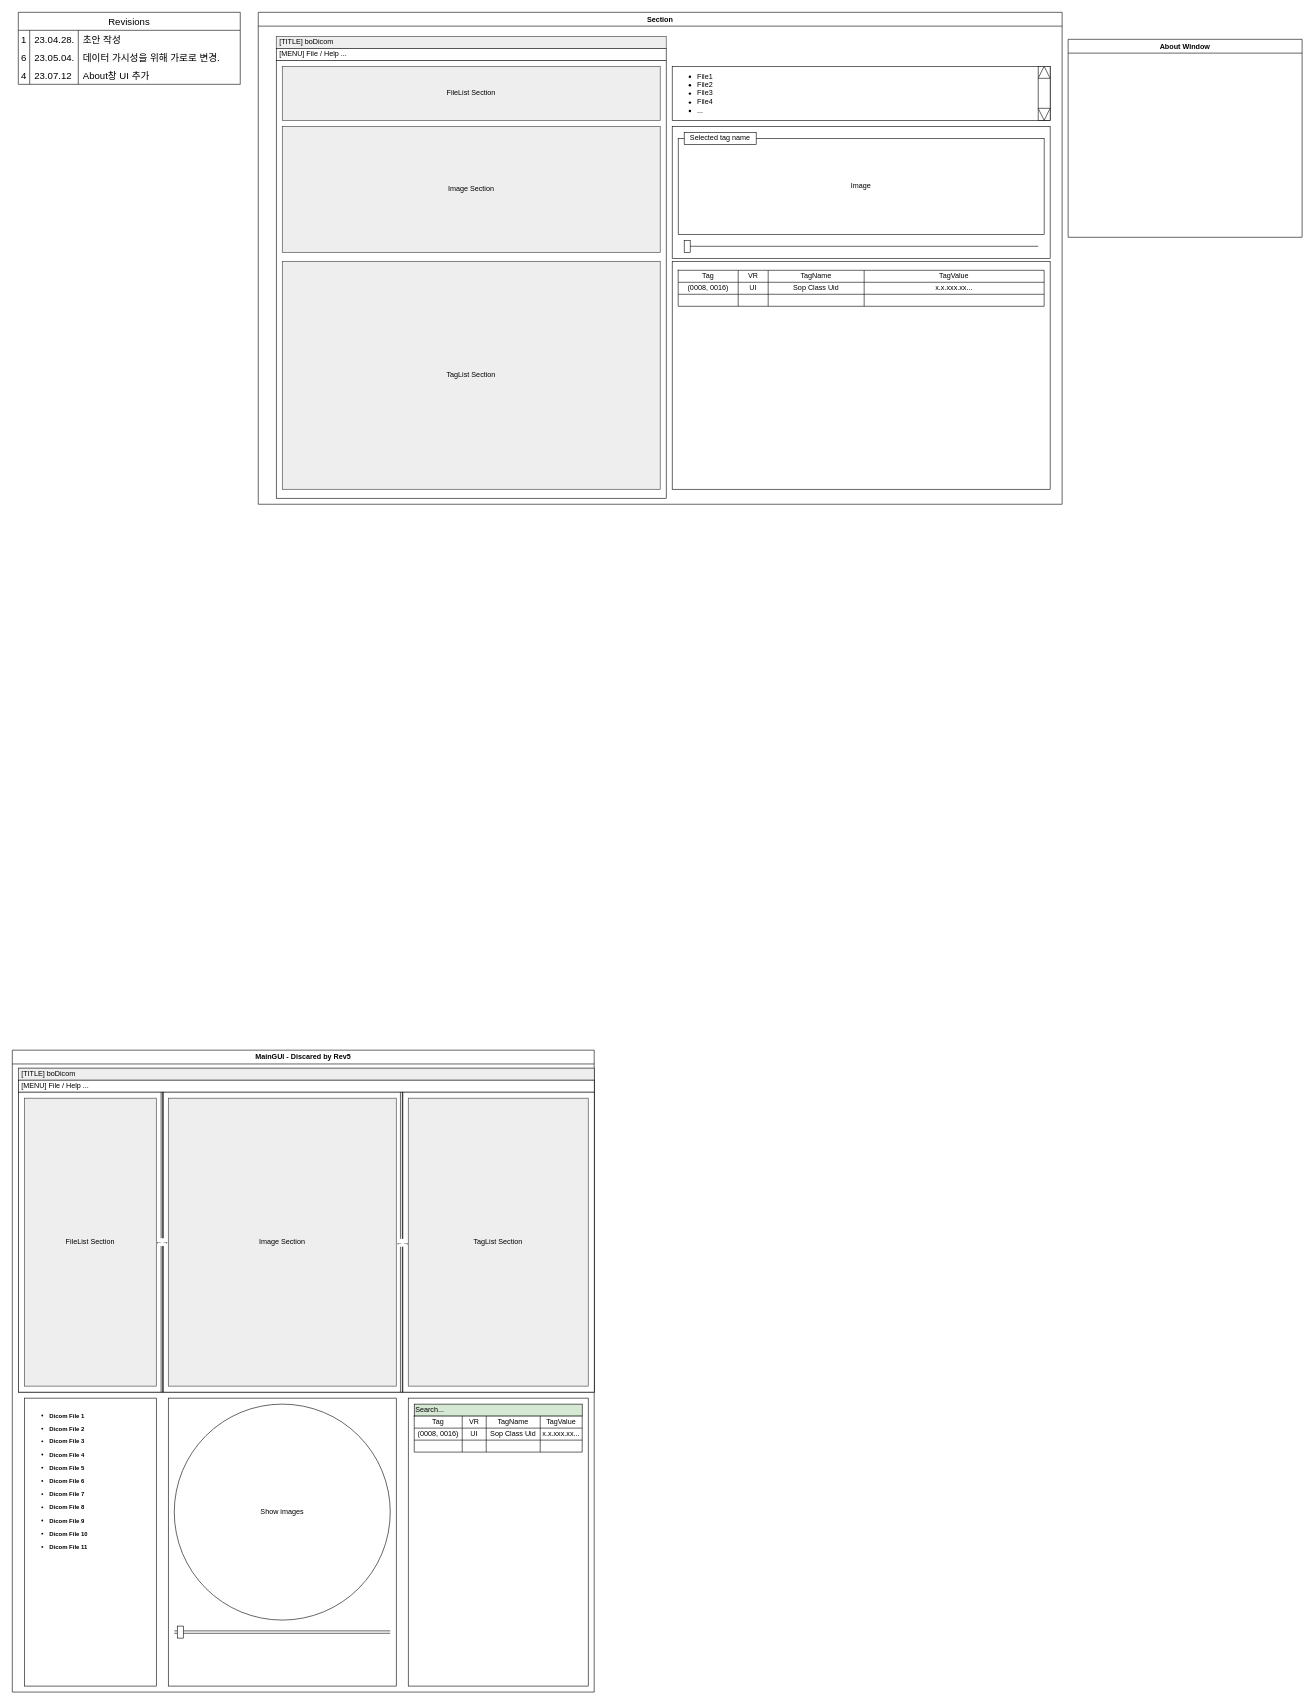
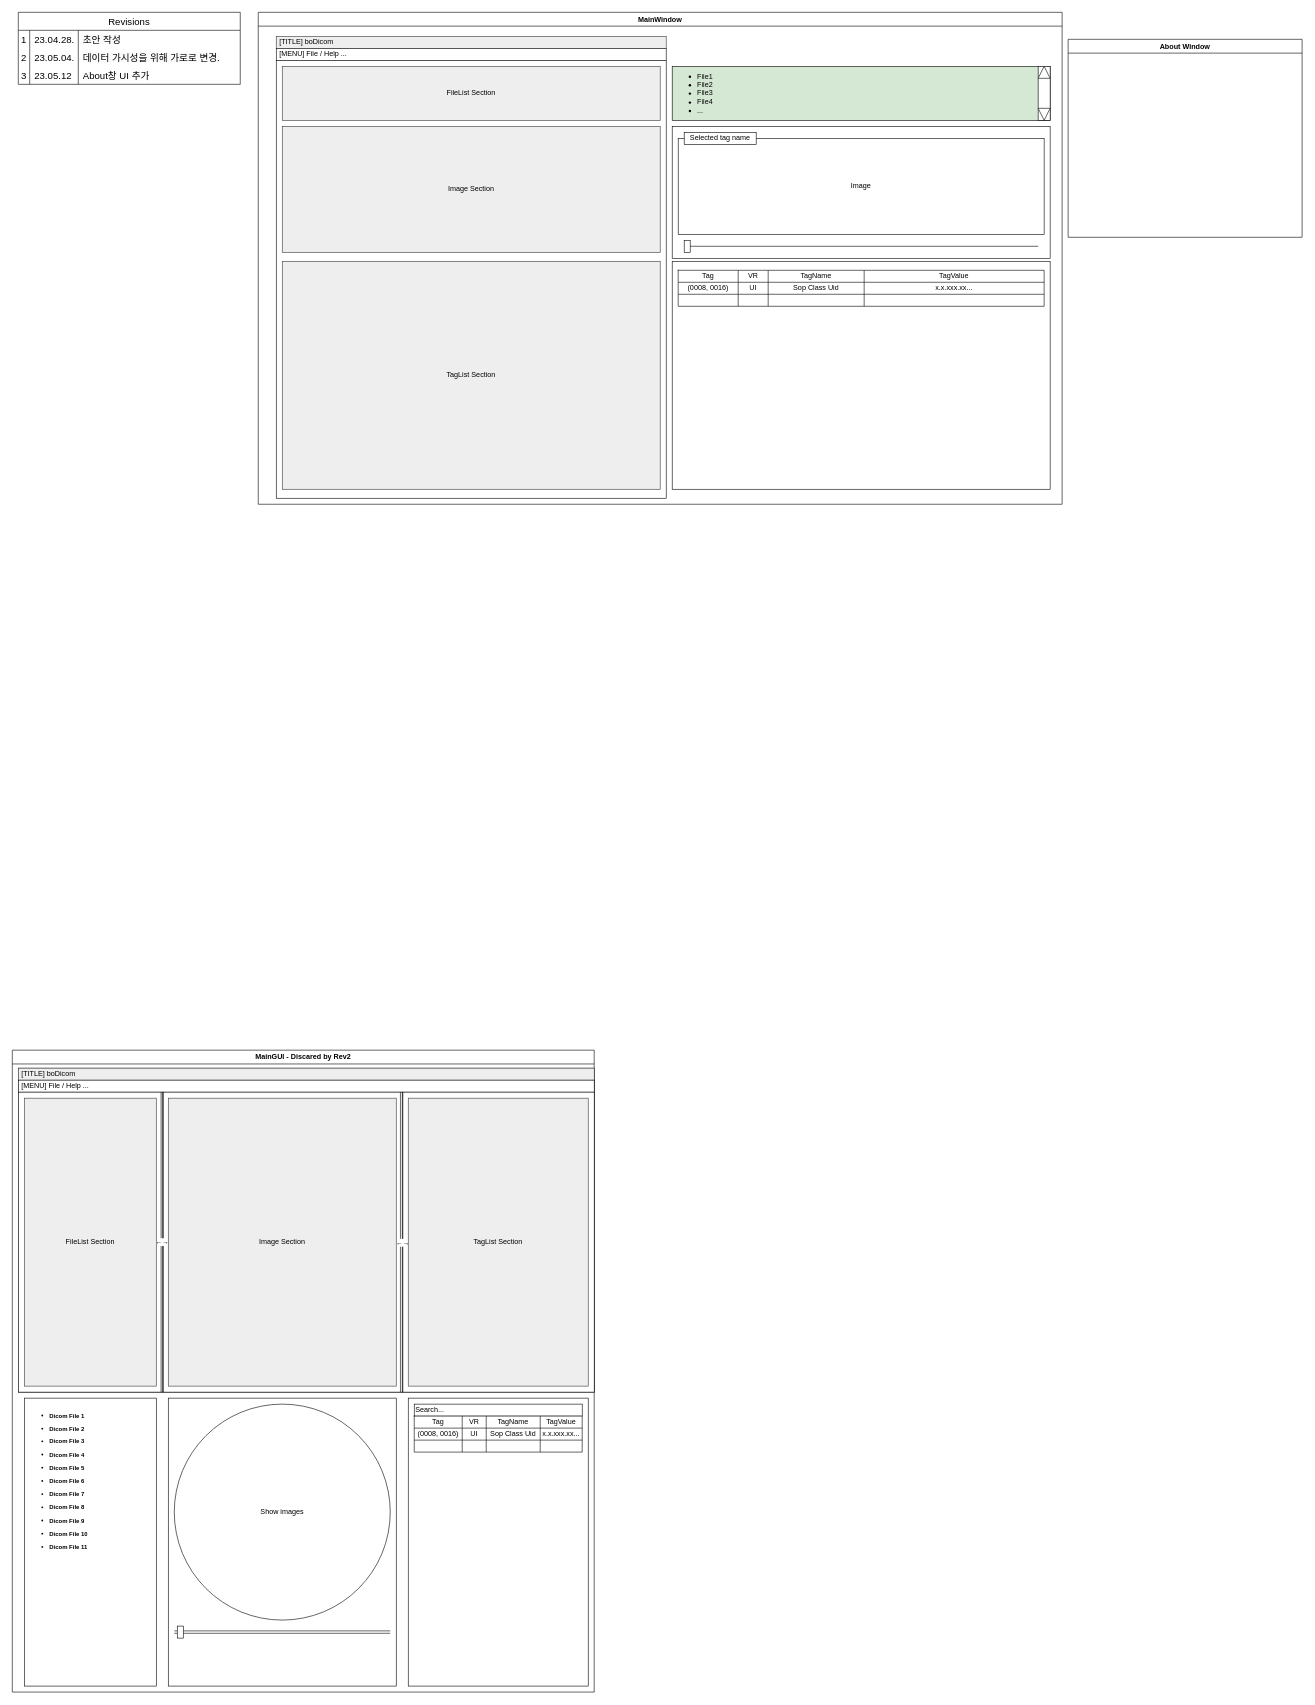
(660, 20) -> (660, 20)
(24, 57) -> (24, 57)
(24, 75) -> (24, 75)
(54, 75) -> (54, 75)
(861, 93) -> (861, 93)
(303, 1058) -> (303, 1058)
(498, 1410) -> (498, 1410)
